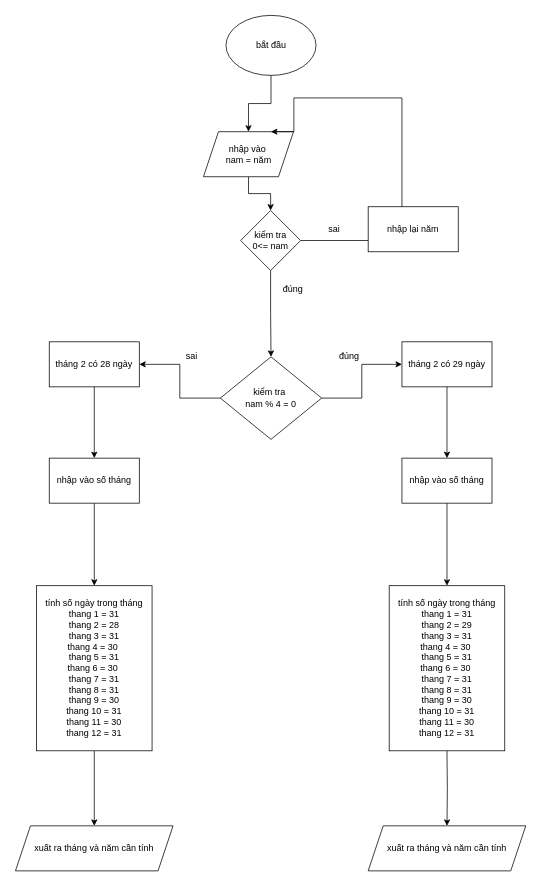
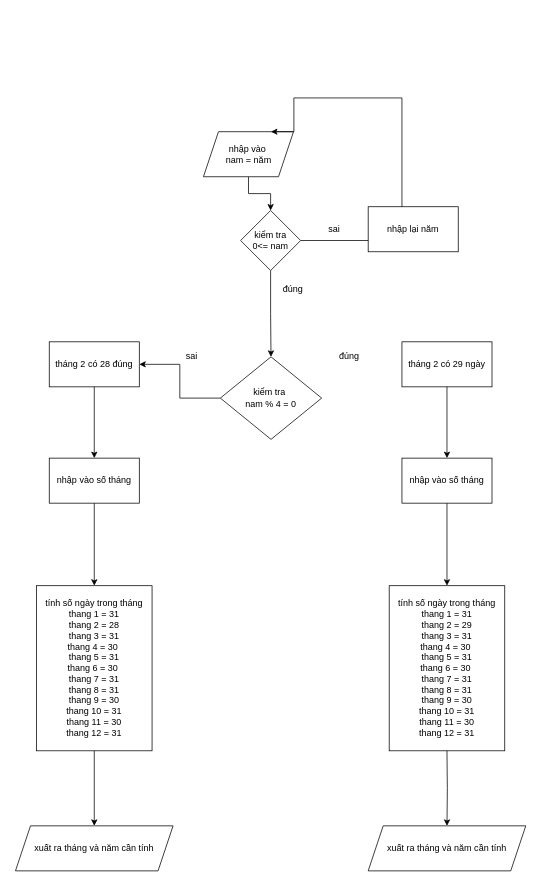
(271, 45) -> none
(249, 104) -> none
(94, 364) -> (94, 364)
(362, 364) -> none
